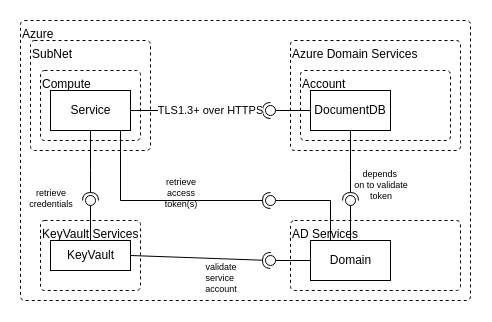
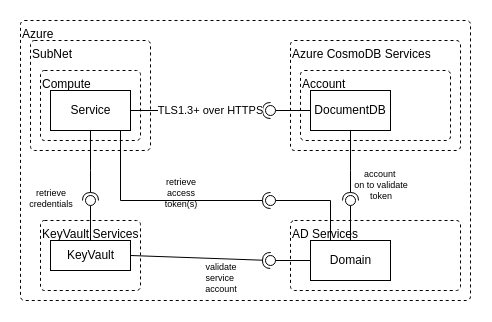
(357, 55) -> (362, 55)
(382, 186) -> (382, 186)
